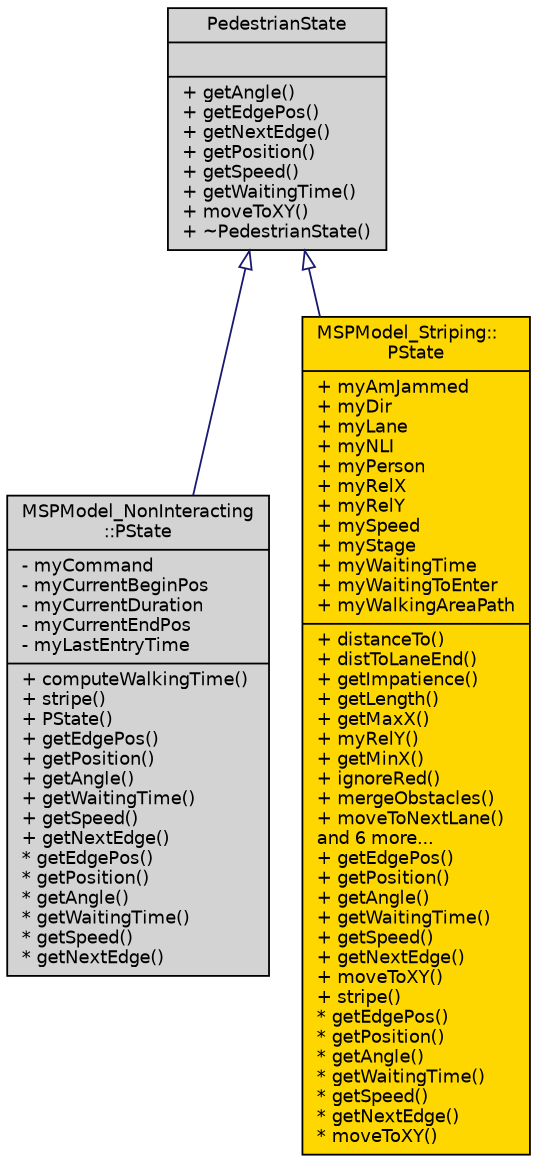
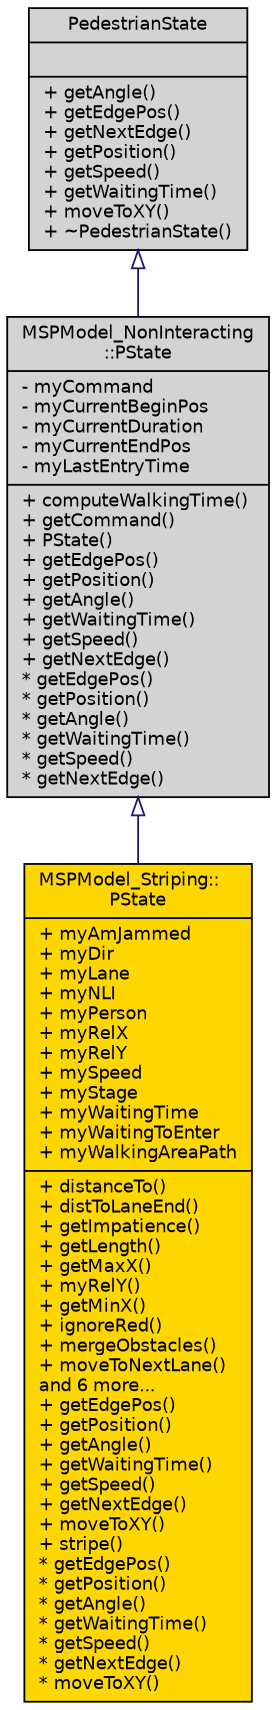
(314, 293) -> (138, 840)
(64, 700) -> (98, 521)
